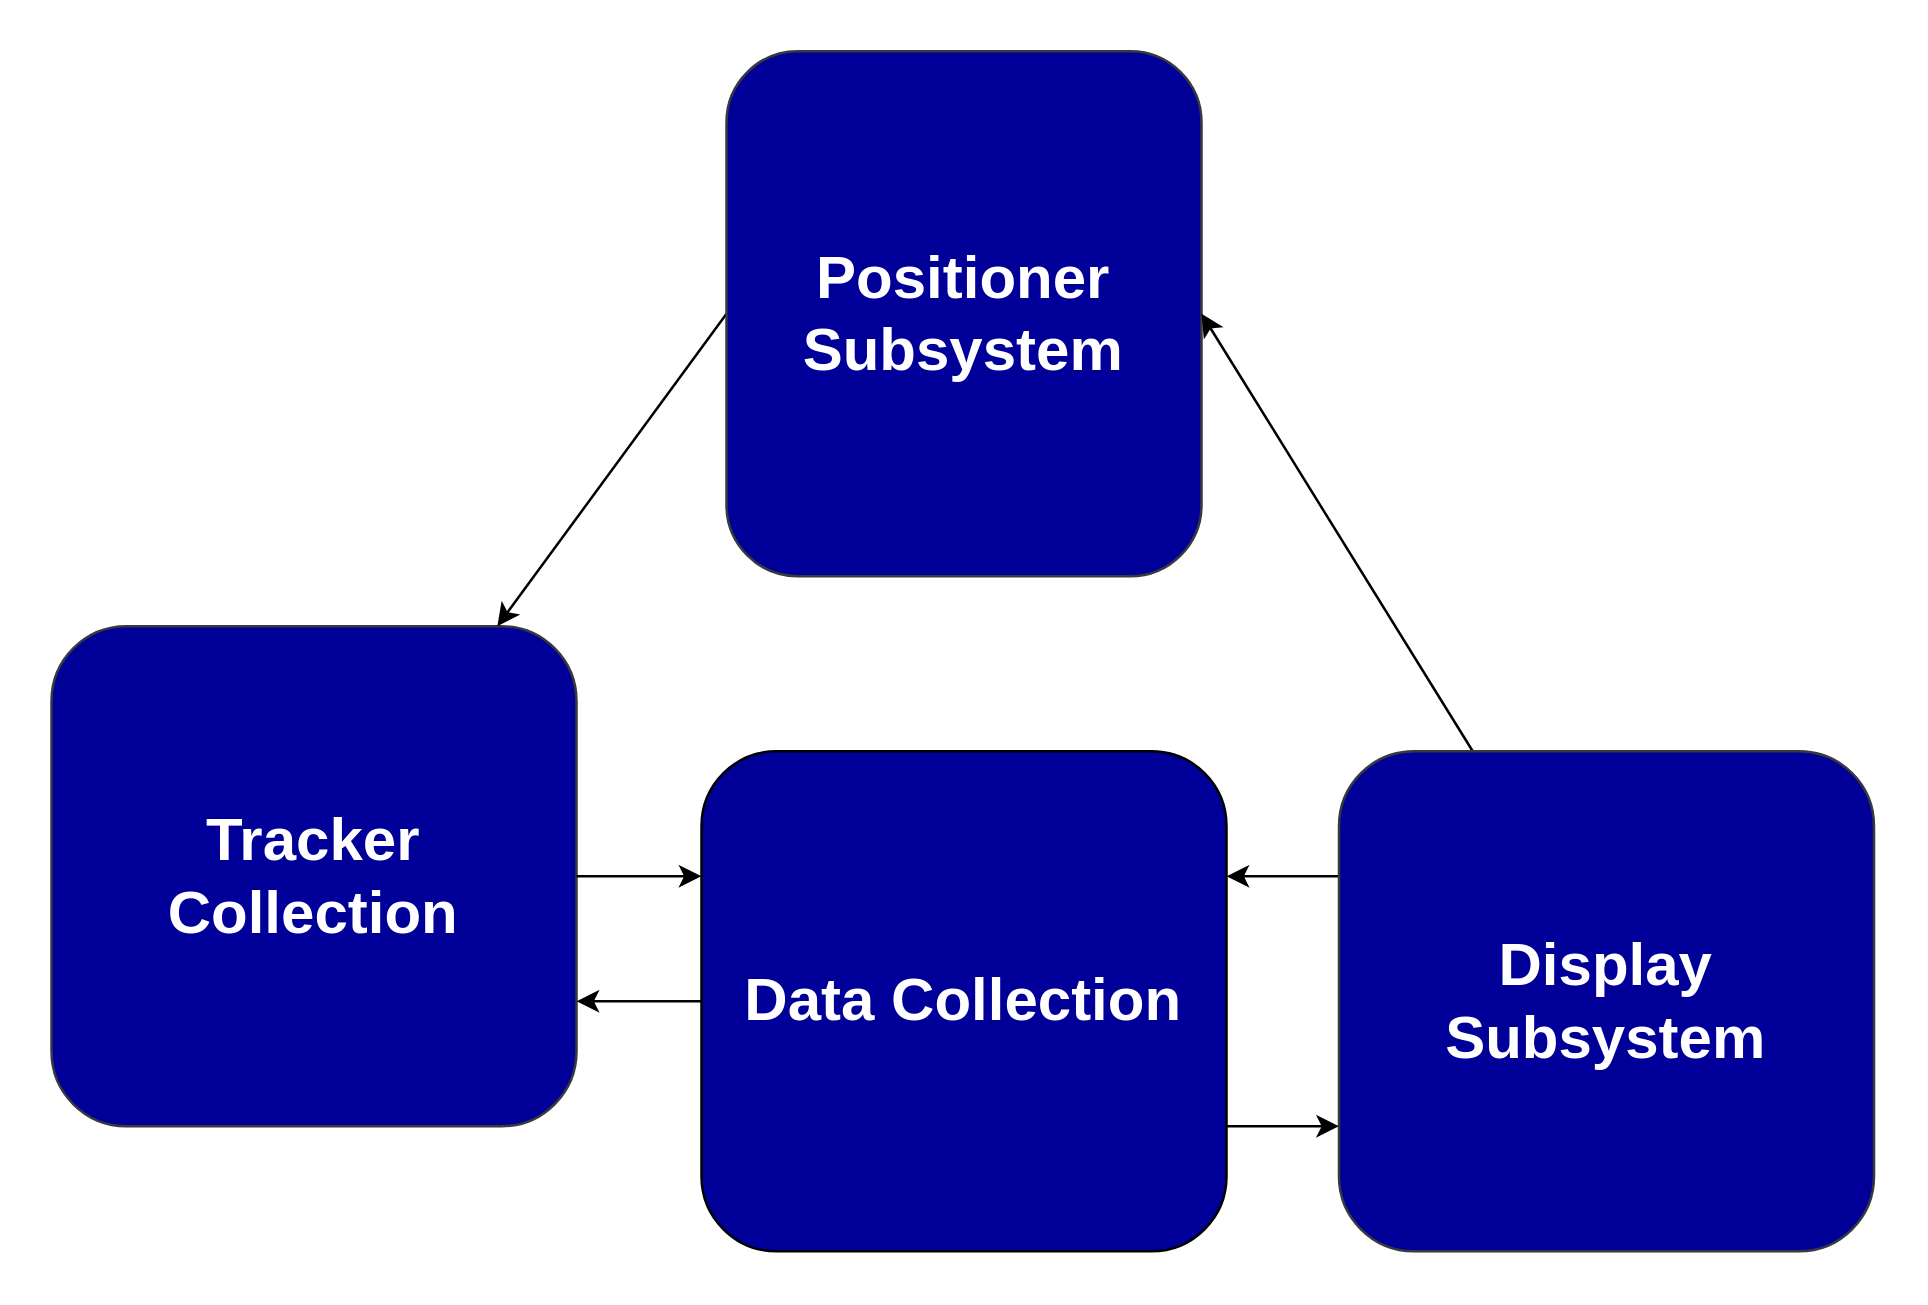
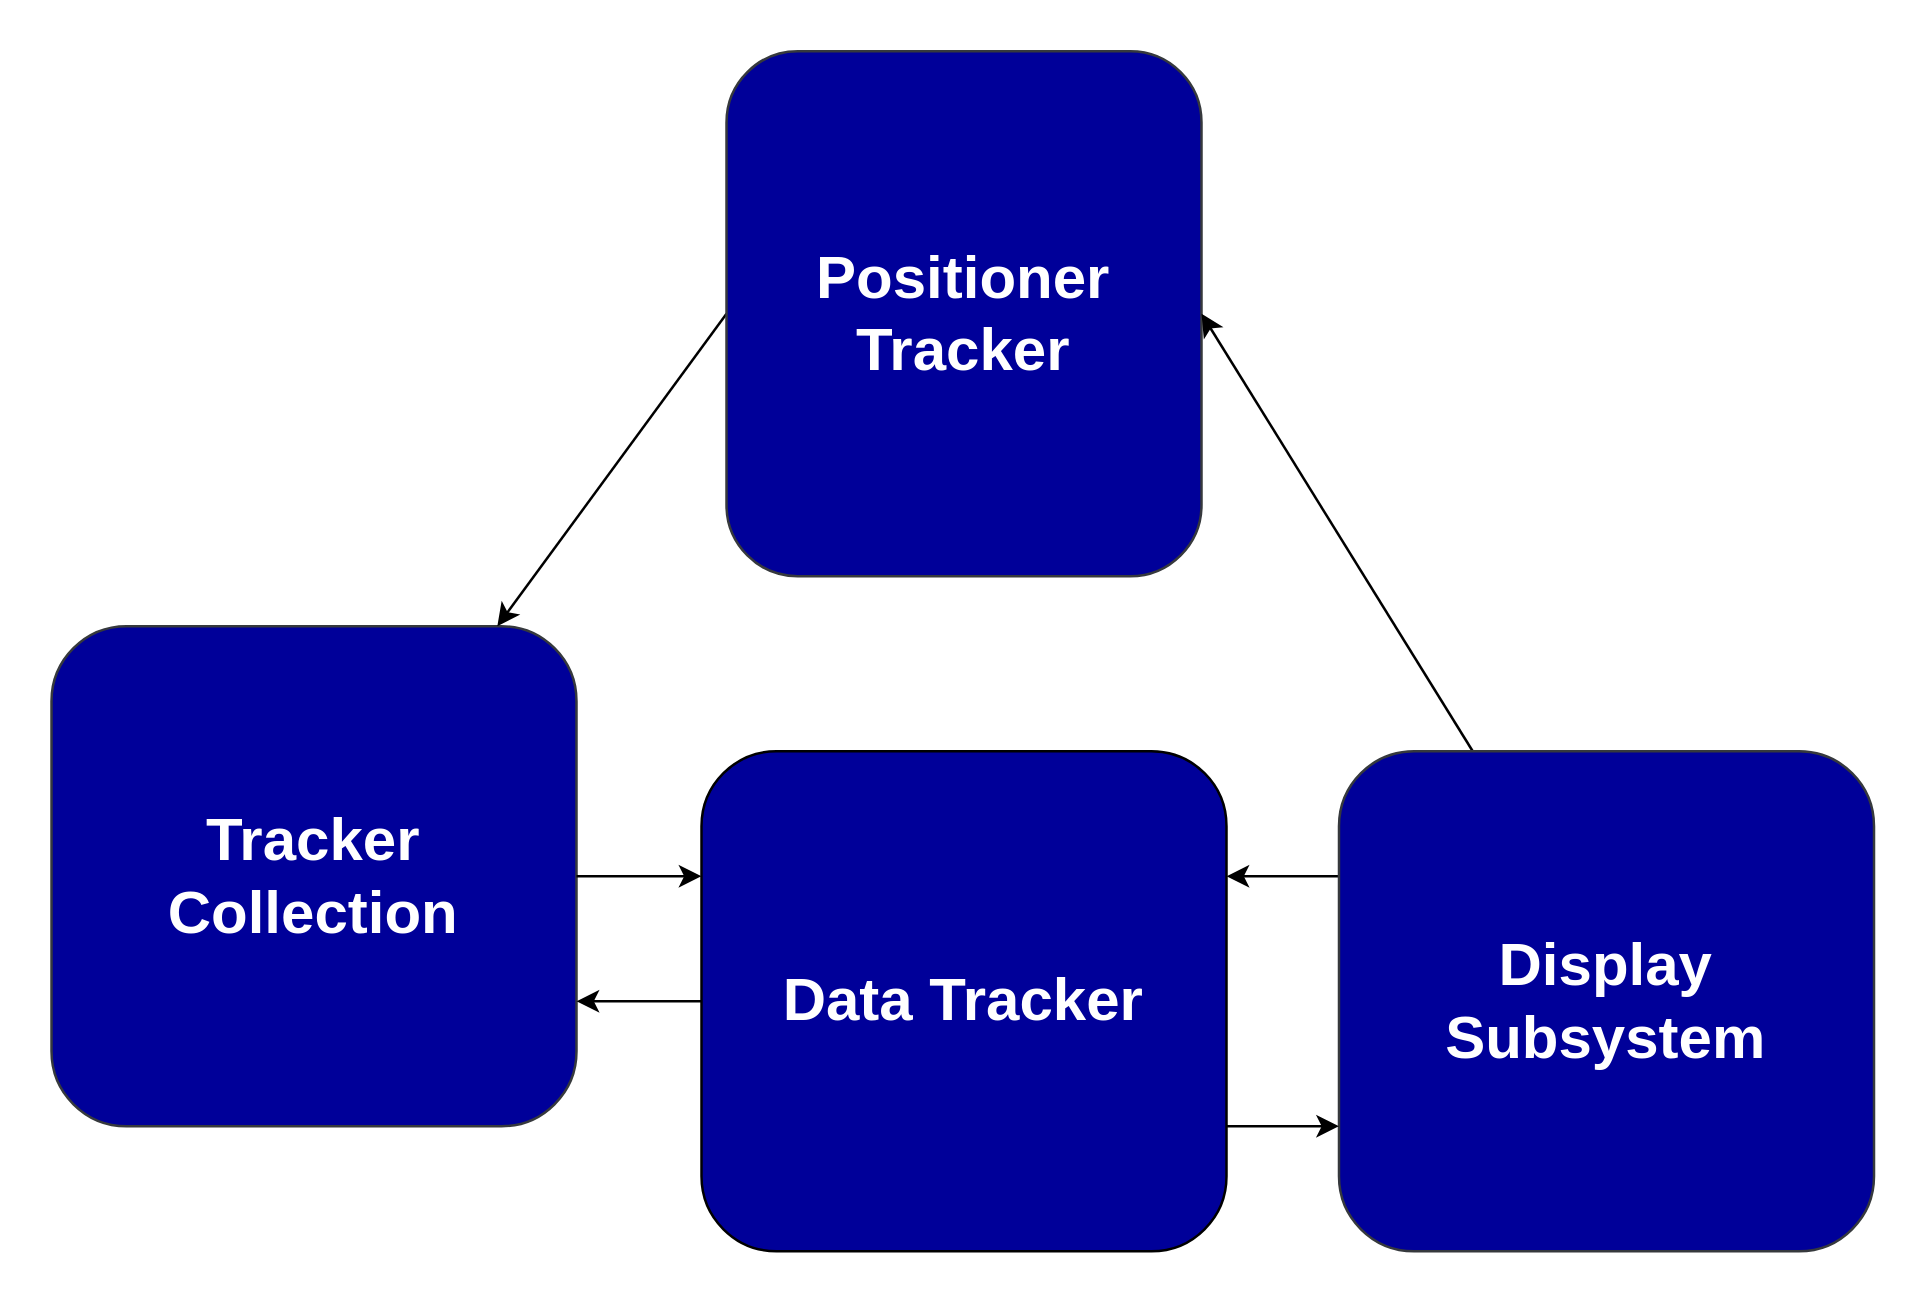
(964, 314) -> (964, 314)
(964, 1001) -> (964, 1001)
